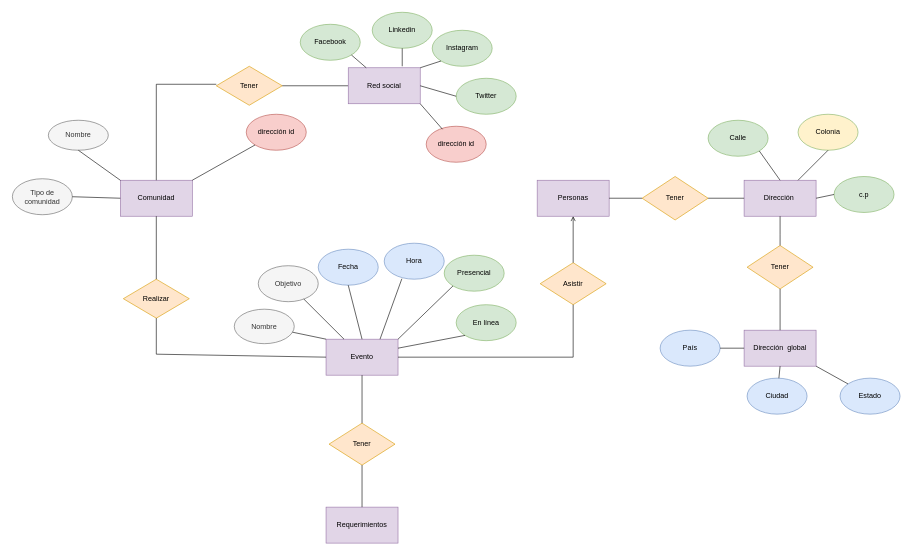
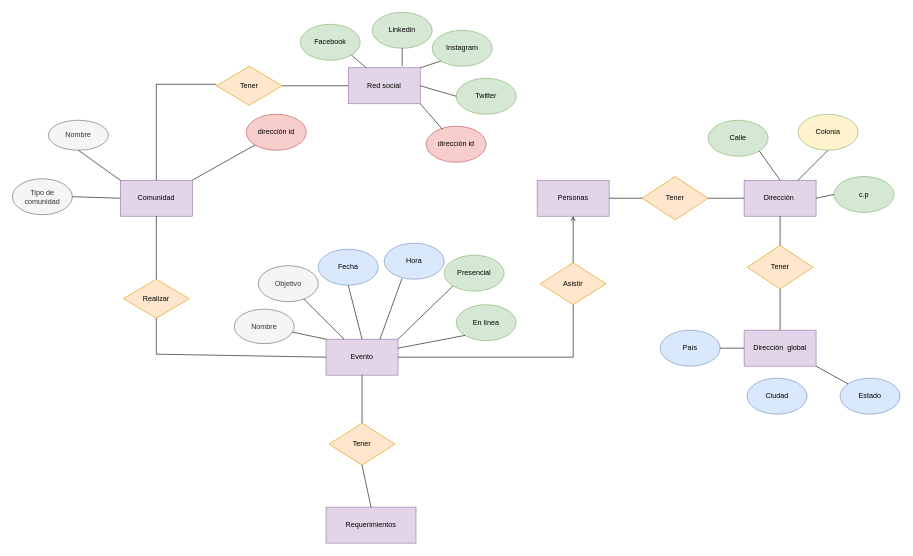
(780, 372) -> none
(362, 525) -> (371, 525)
